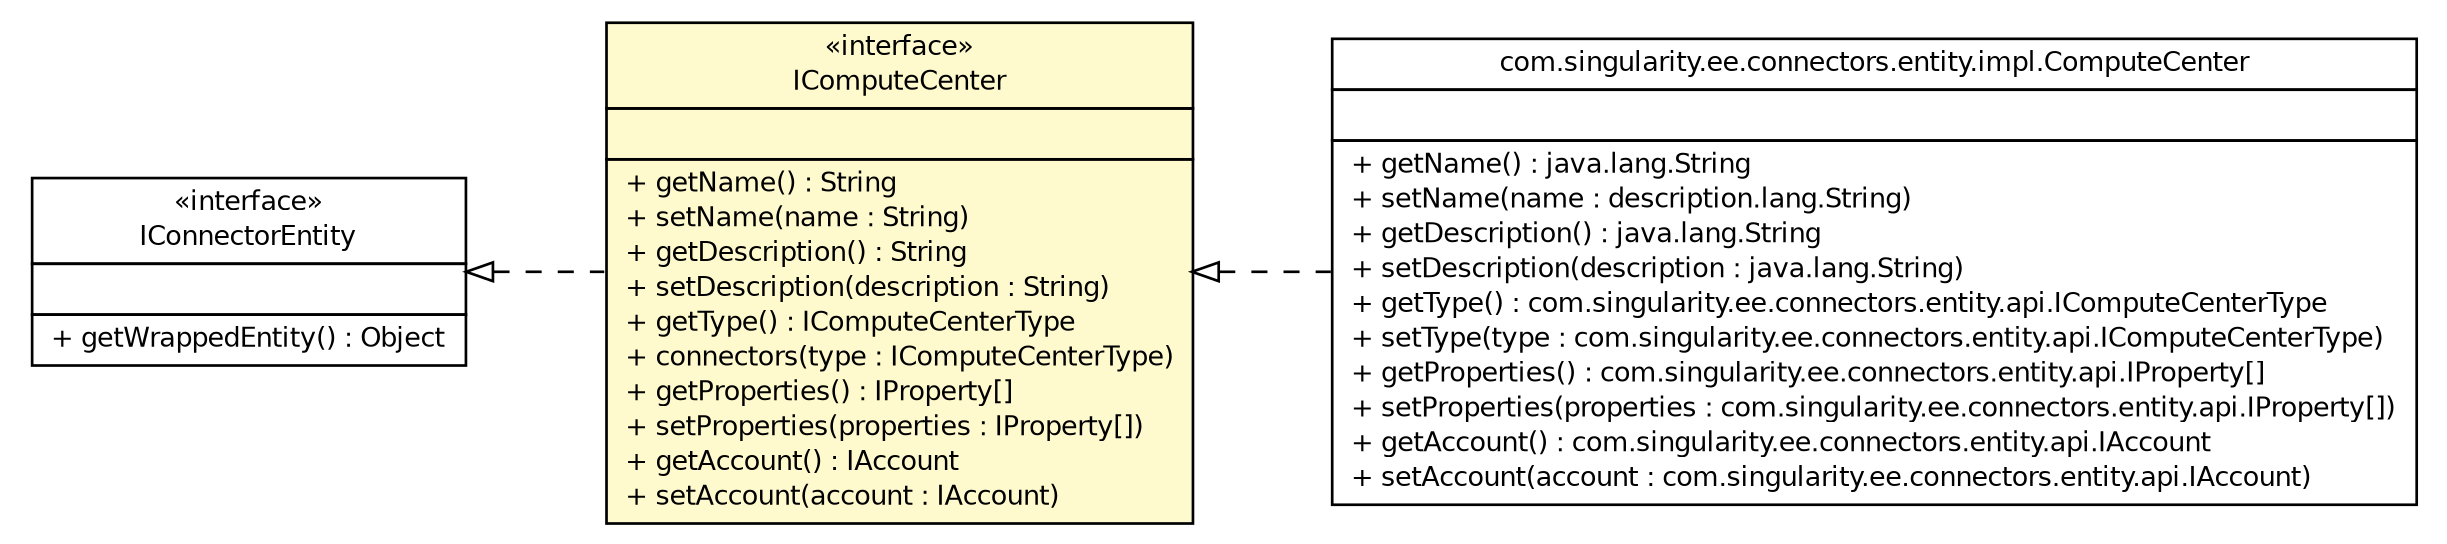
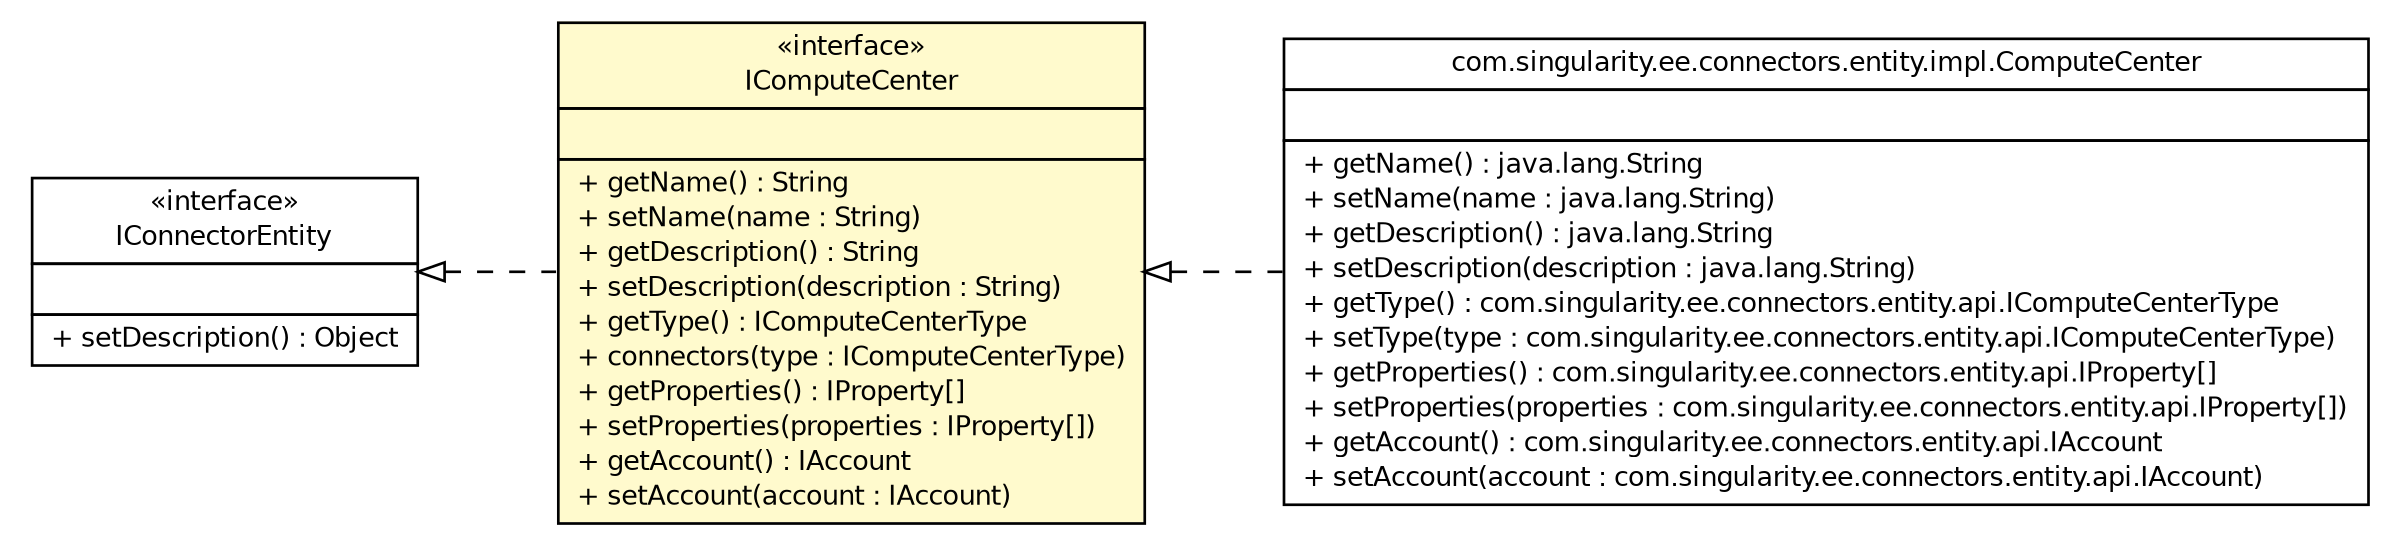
(1632, 199) -> (1540, 199)
(249, 339) -> (225, 339)
